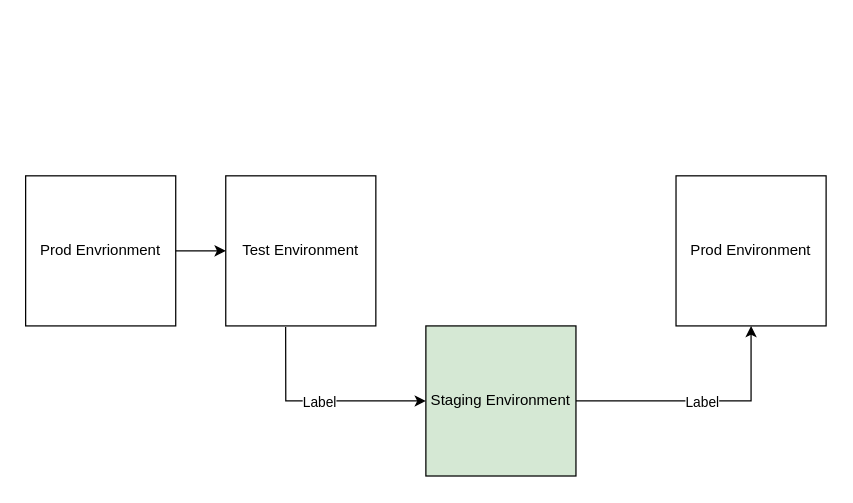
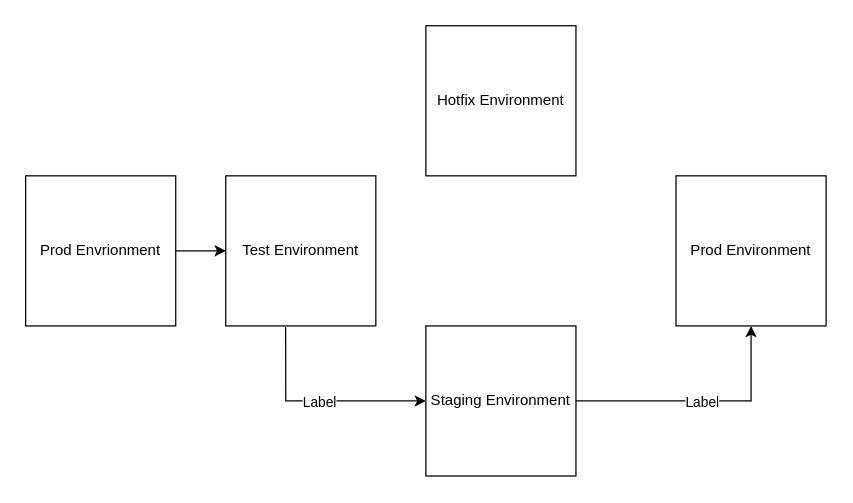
none -> (501, 101)
(501, 401) -> (501, 401)
